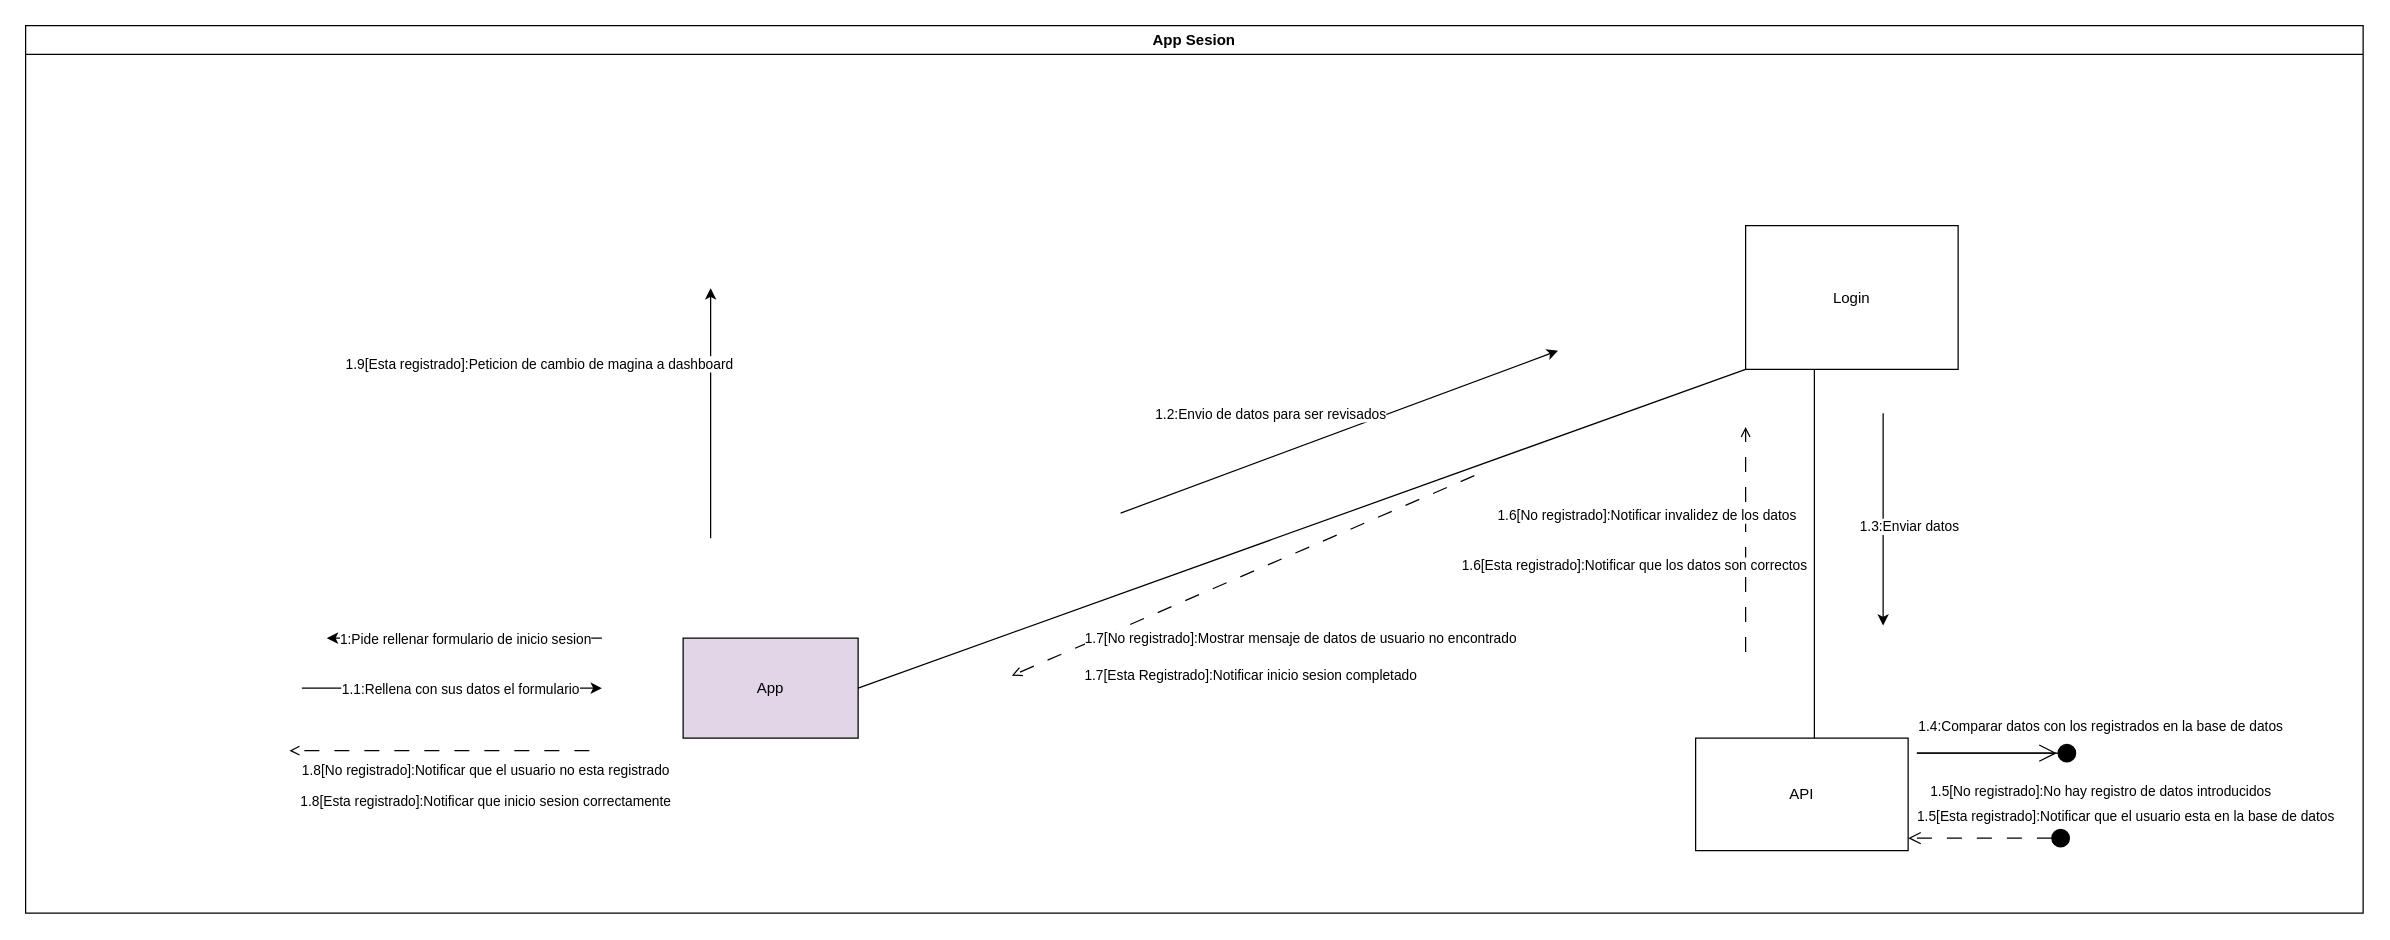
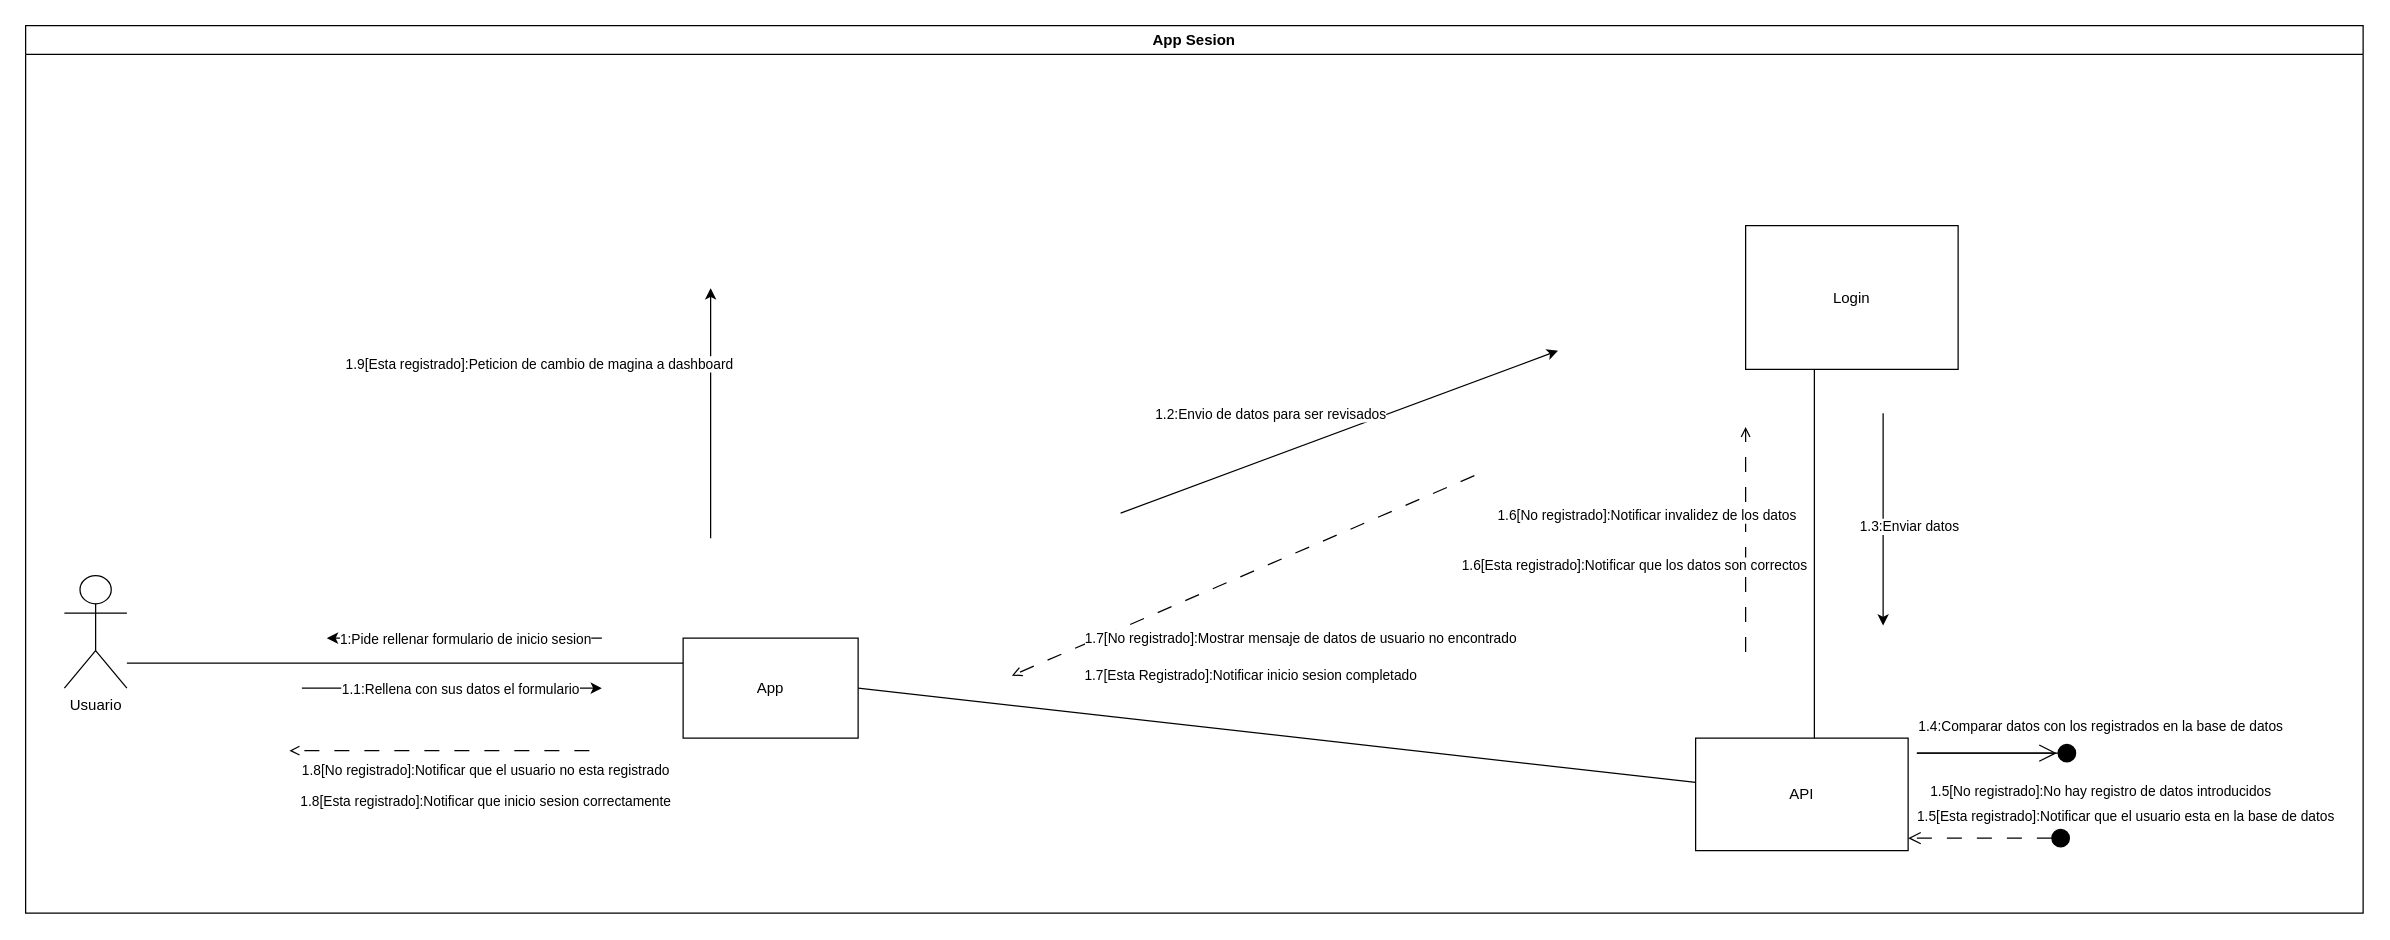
(1301, 529) -> (1277, 735)
none -> (96, 632)
none -> (405, 663)
(771, 688) -> (771, 688)
